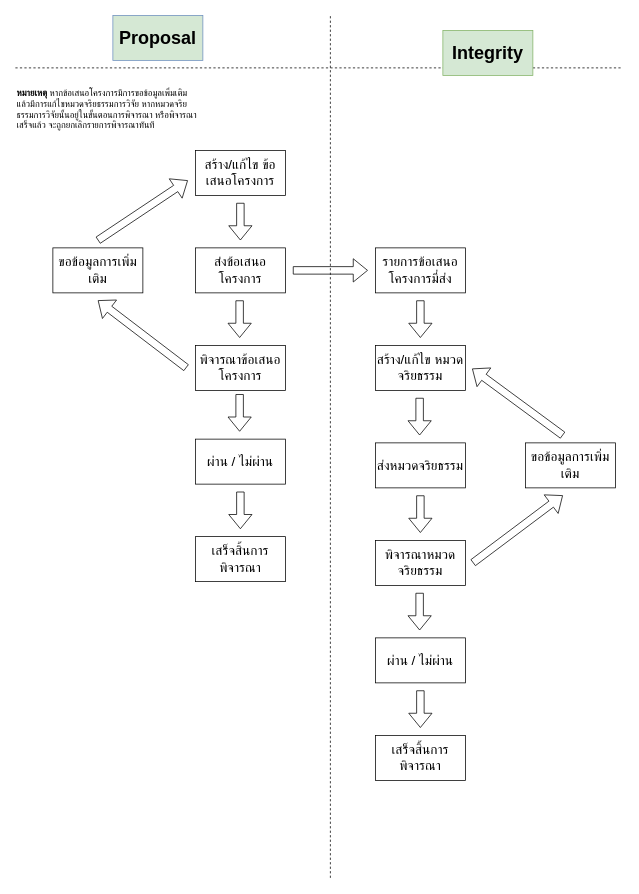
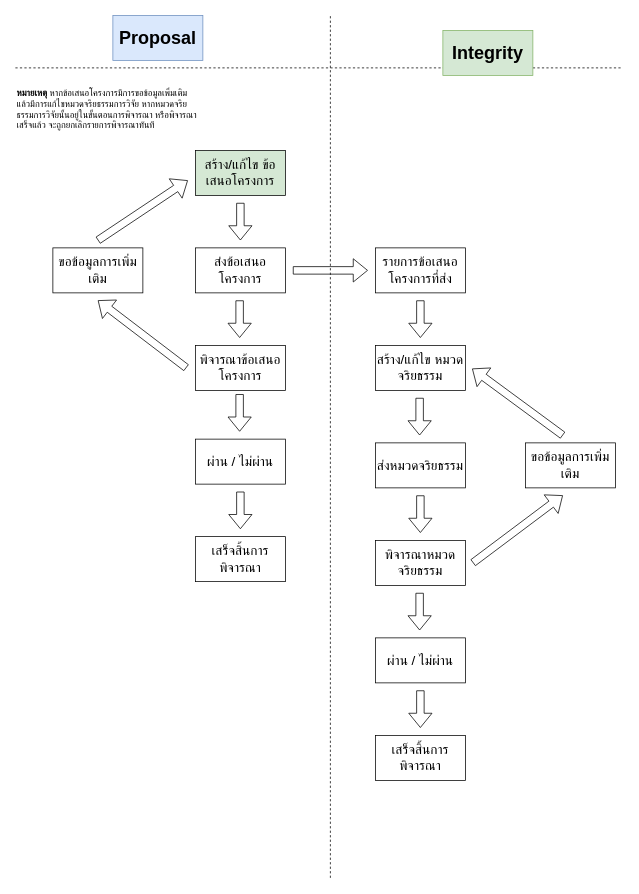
(158, 38) -> (158, 38)
(240, 173) -> (240, 173)
(420, 270) -> (420, 270)
